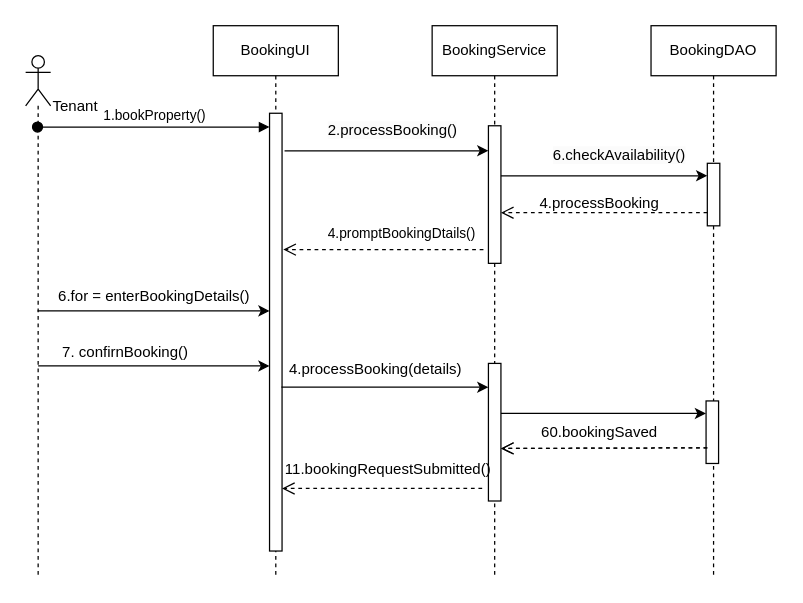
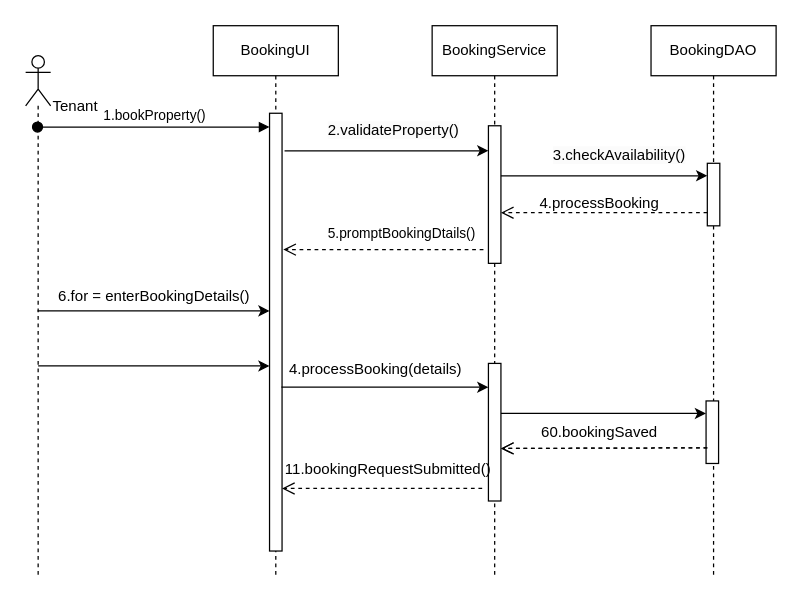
(400, 131) -> (402, 140)
(630, 156) -> (630, 156)
(417, 233) -> (417, 233)
(126, 352) -> none
